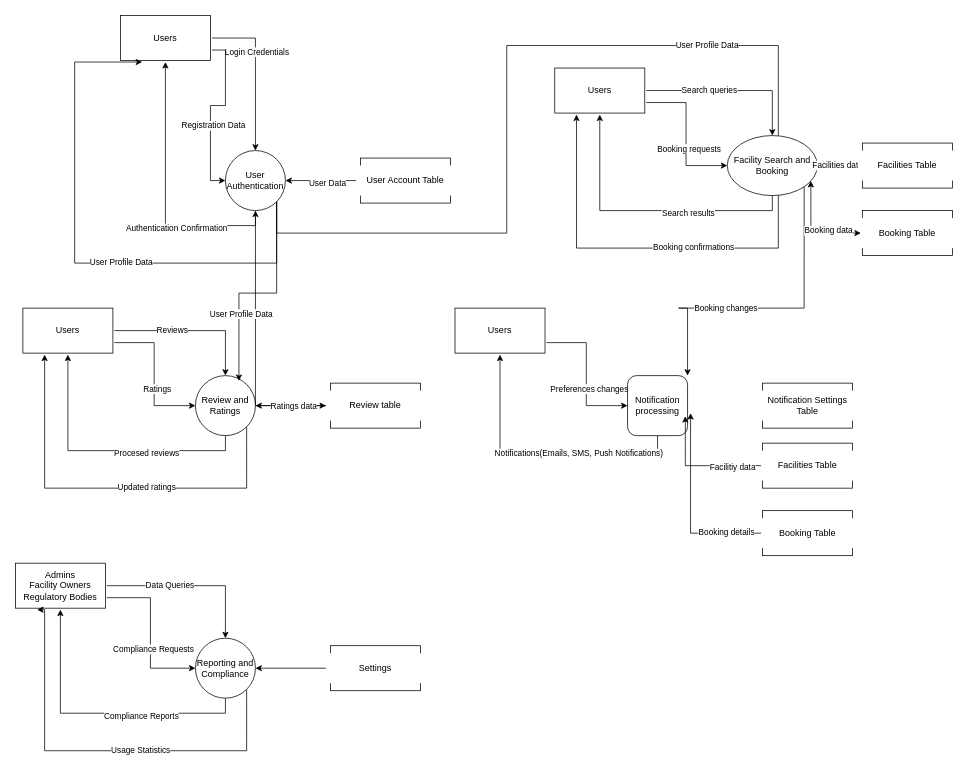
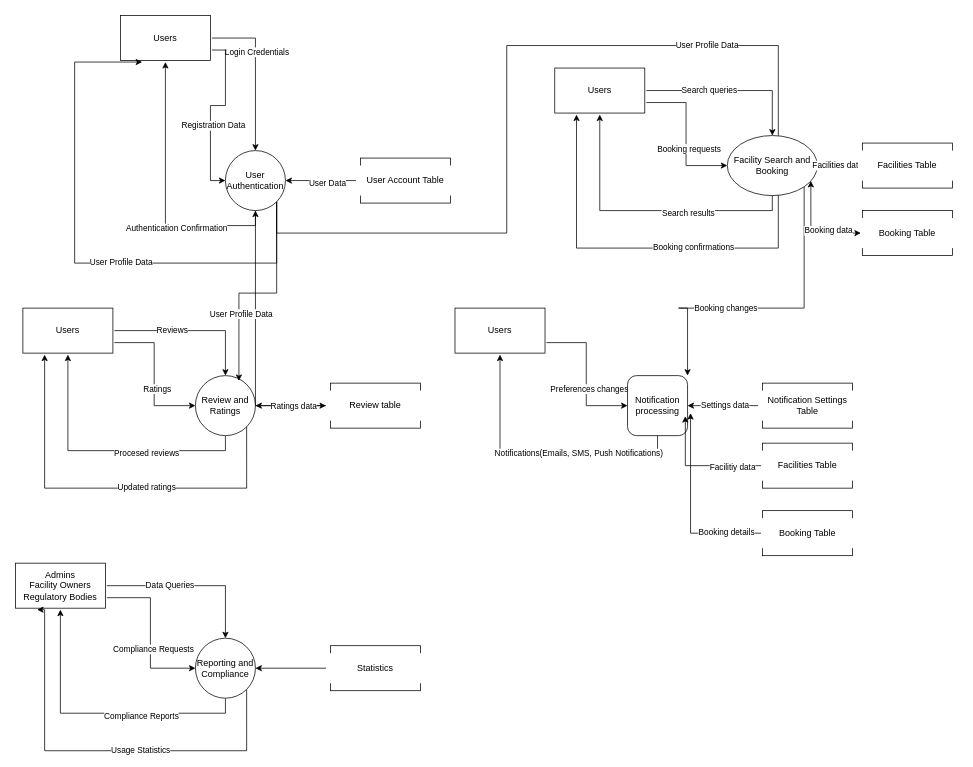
none -> (726, 405)
(375, 668) -> (375, 668)
